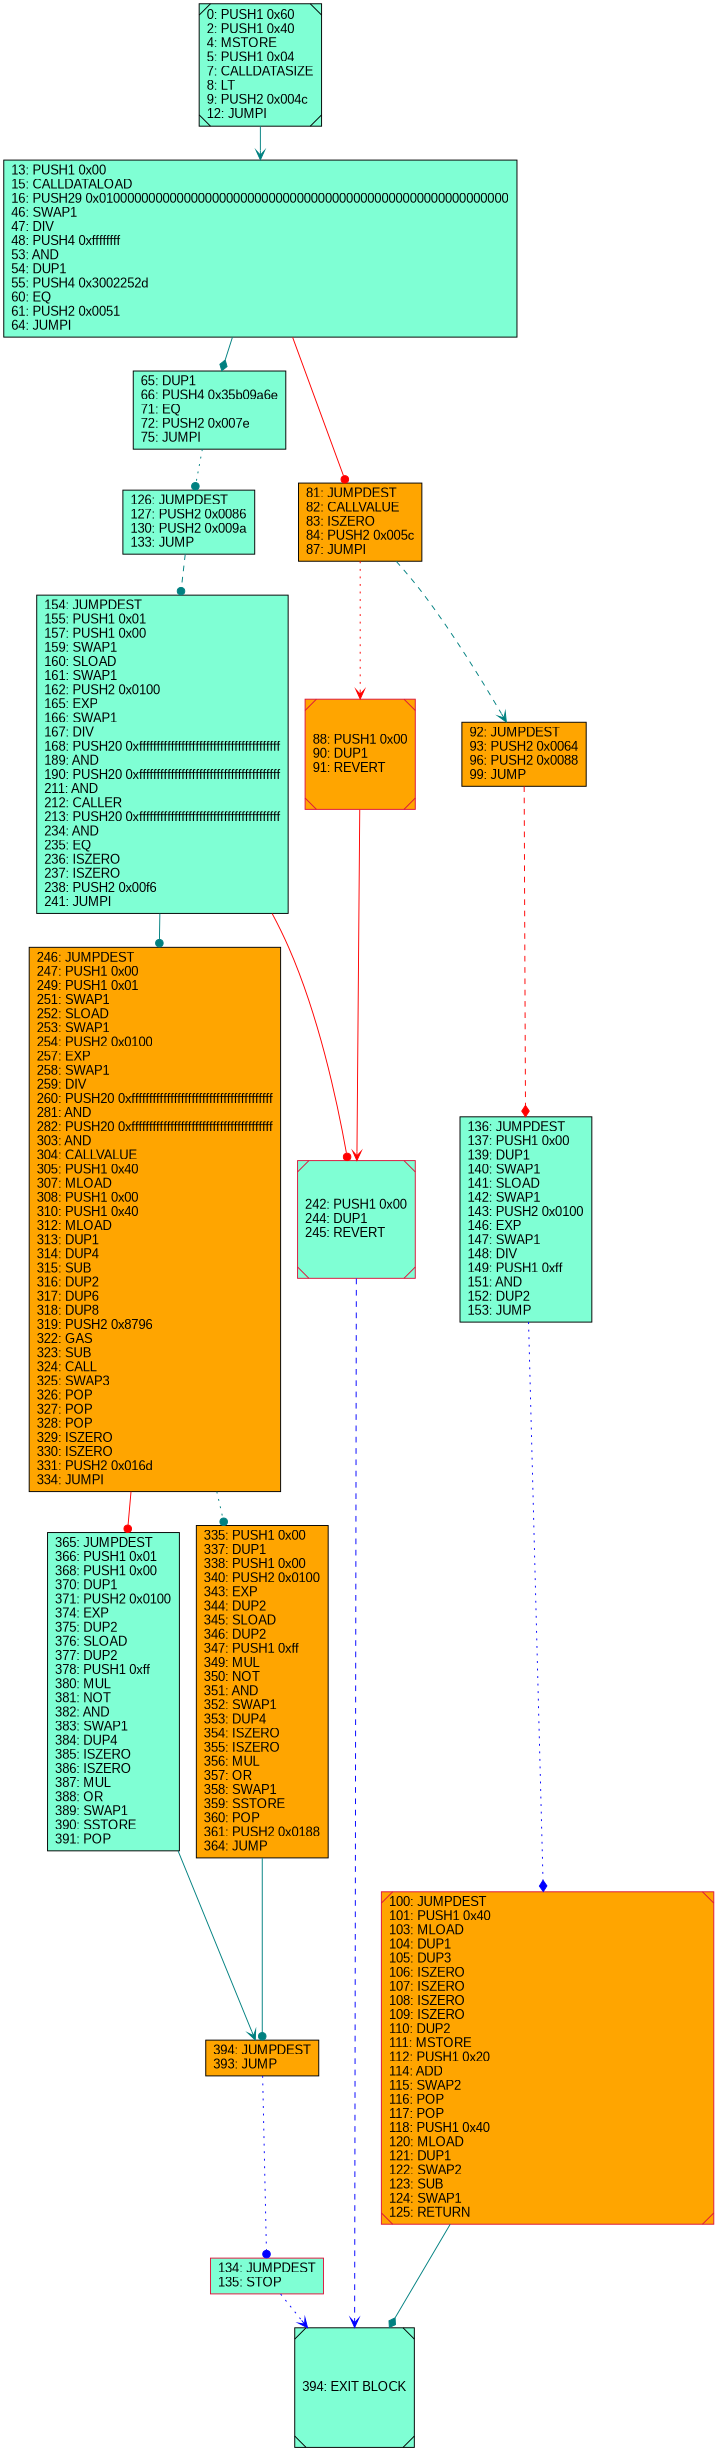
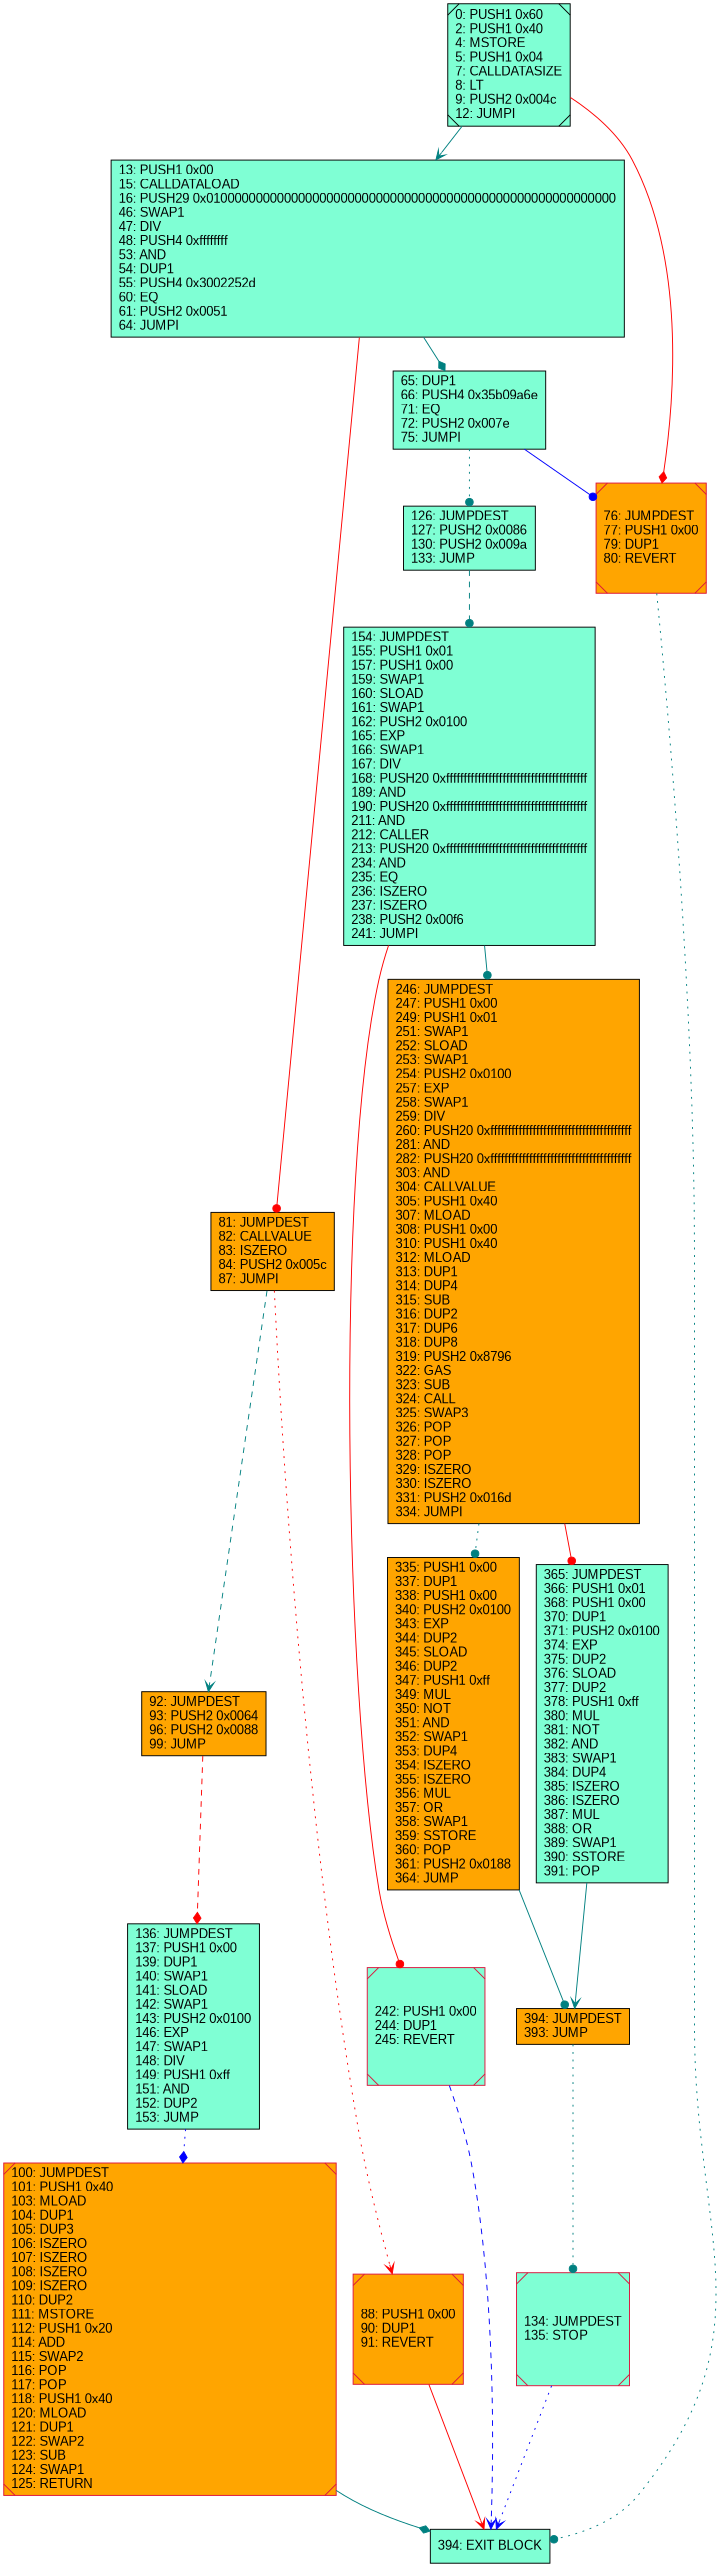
none -> (651, 538)
(358, 980) -> (455, 2452)
(265, 2163) -> (573, 2155)
(267, 2276) -> (573, 2329)
(355, 2388) -> (490, 2546)
